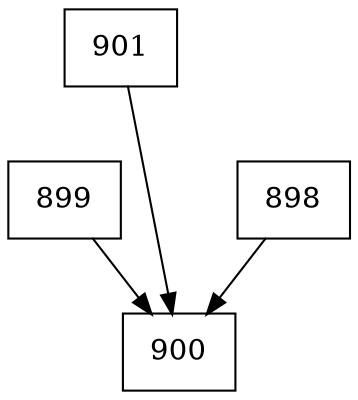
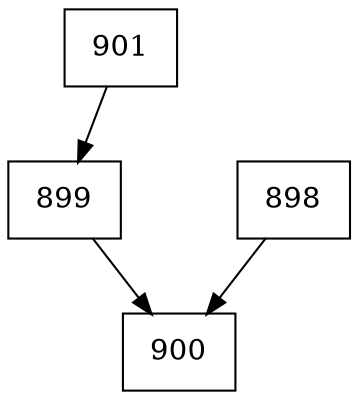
(148, 190) -> (96, 114)
